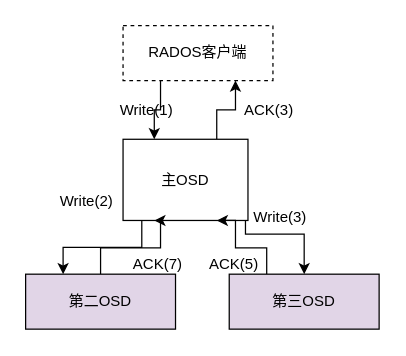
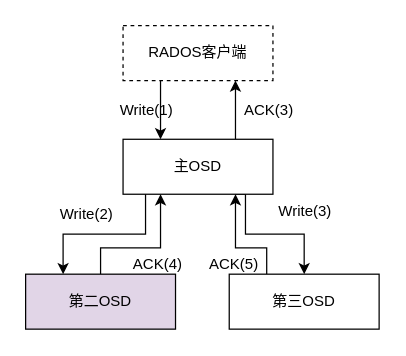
(186, 180) -> (198, 167)
(87, 202) -> (87, 214)
(281, 218) -> (306, 212)
(158, 264) -> (158, 264)
(304, 302) -> (304, 302)
